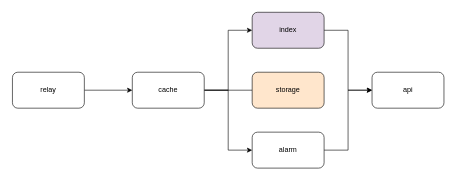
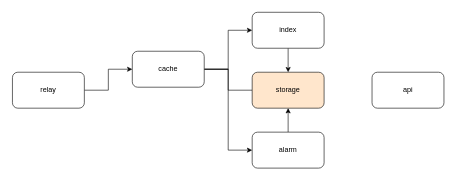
(288, 30) -> (288, 30)
(337, 30) -> (288, 66)
(168, 90) -> (168, 69)
(337, 150) -> (288, 113)
